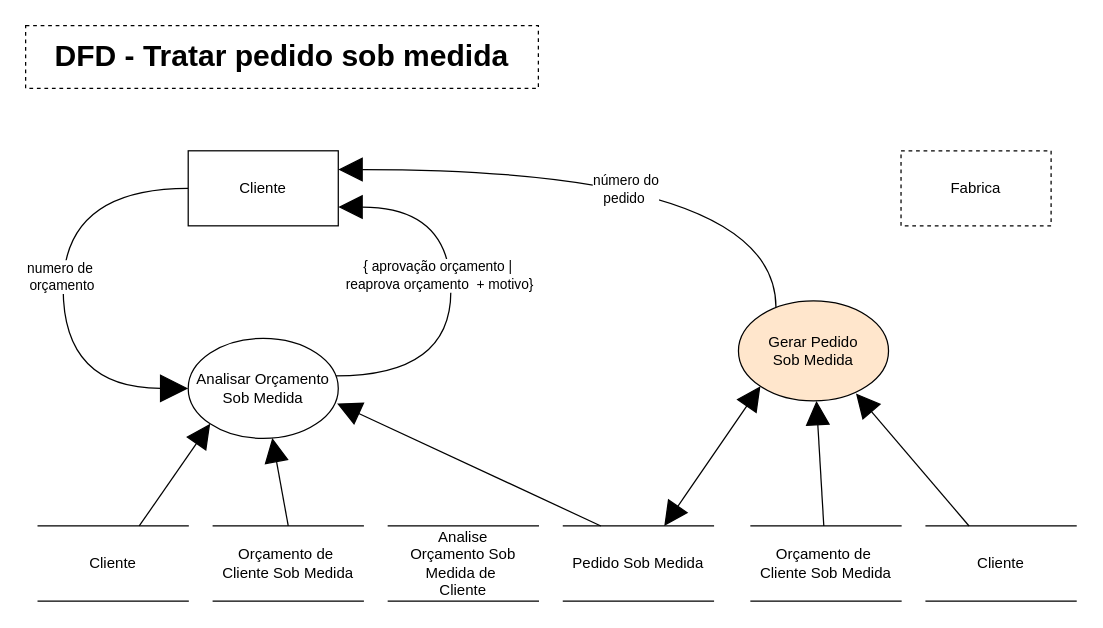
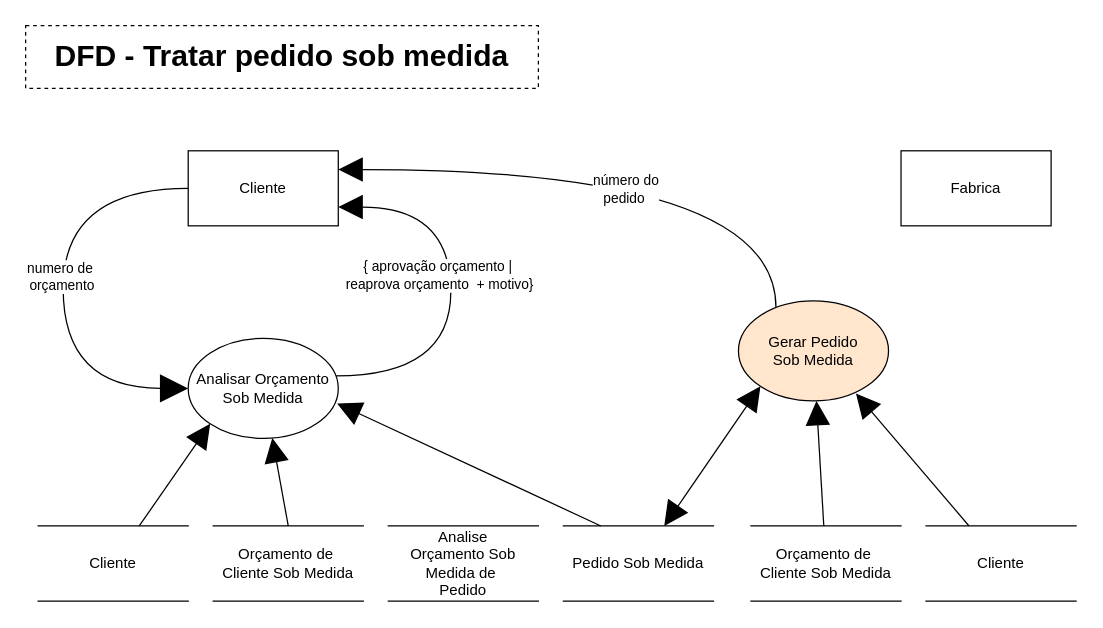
(976, 188) -> (976, 188)
(463, 563) -> (463, 563)
